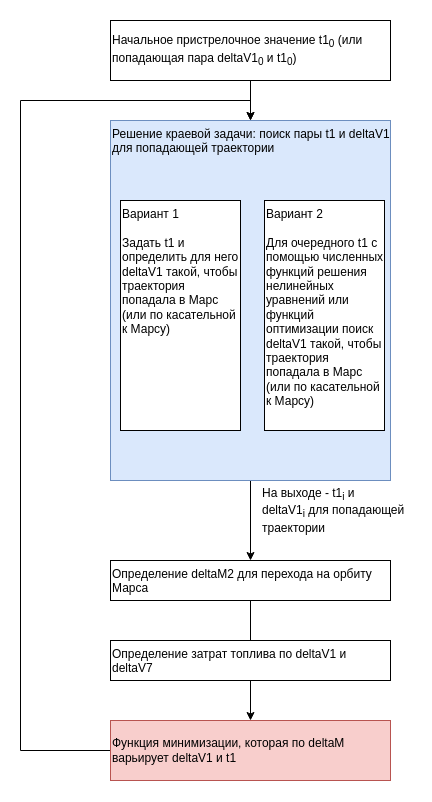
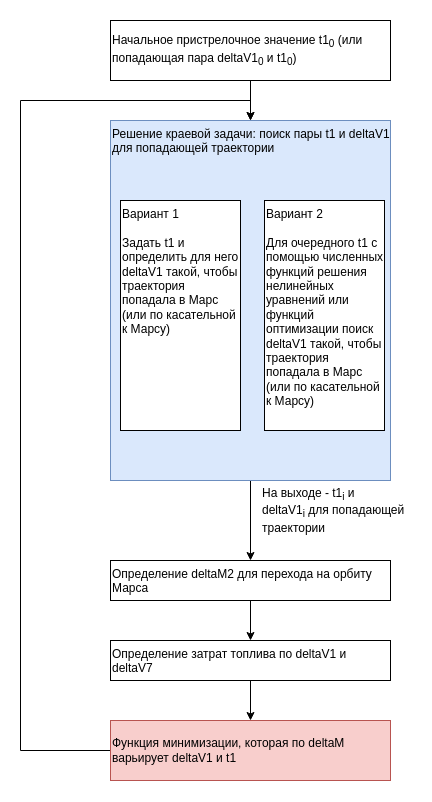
(251, 635) -> (251, 632)
